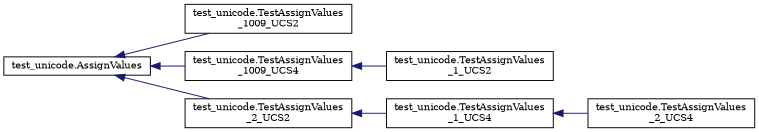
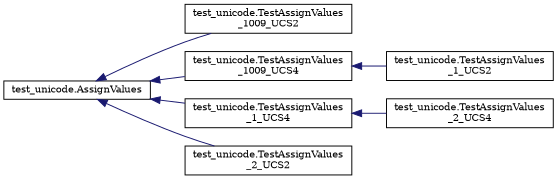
(374, 113) -> (173, 102)
